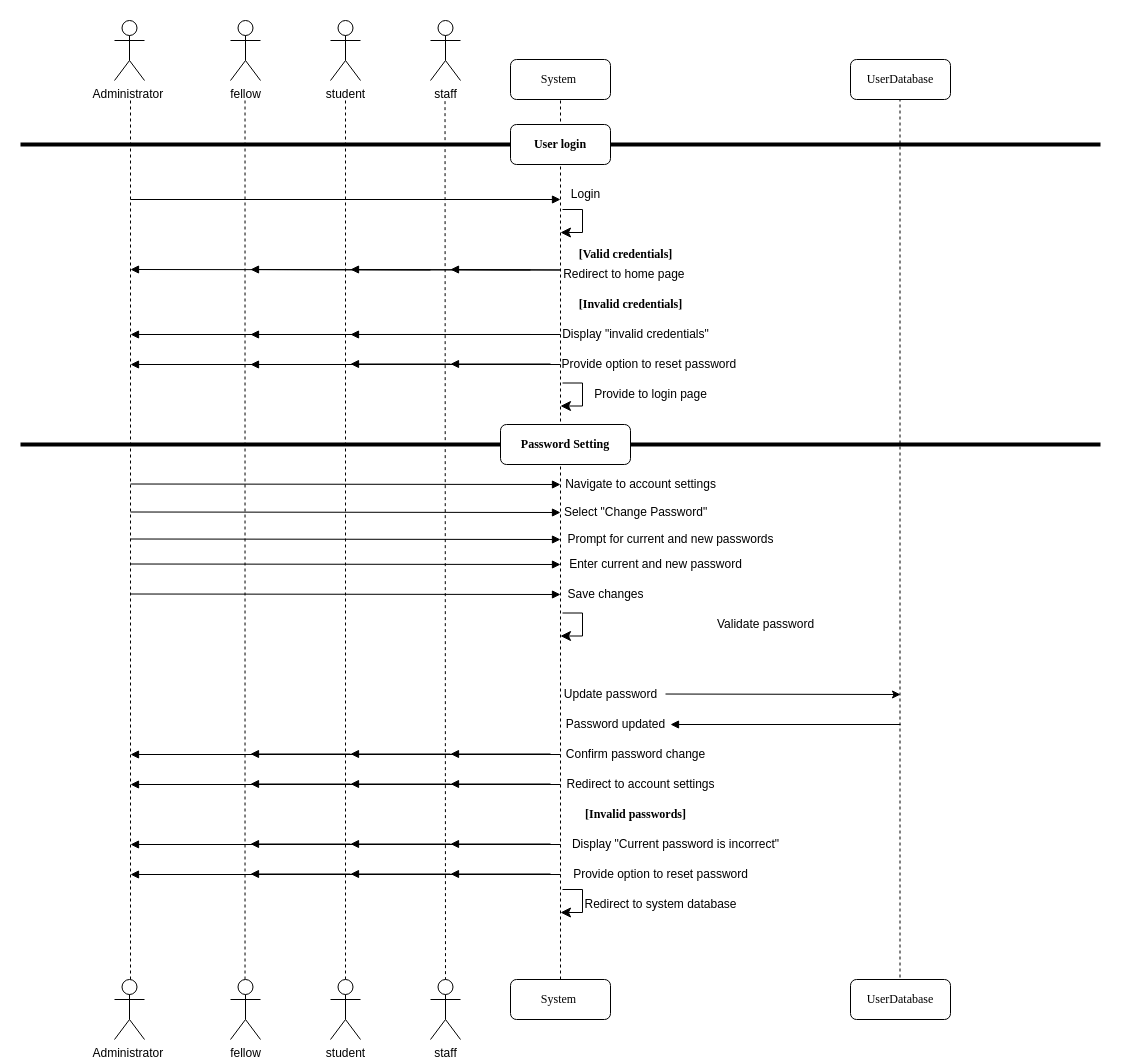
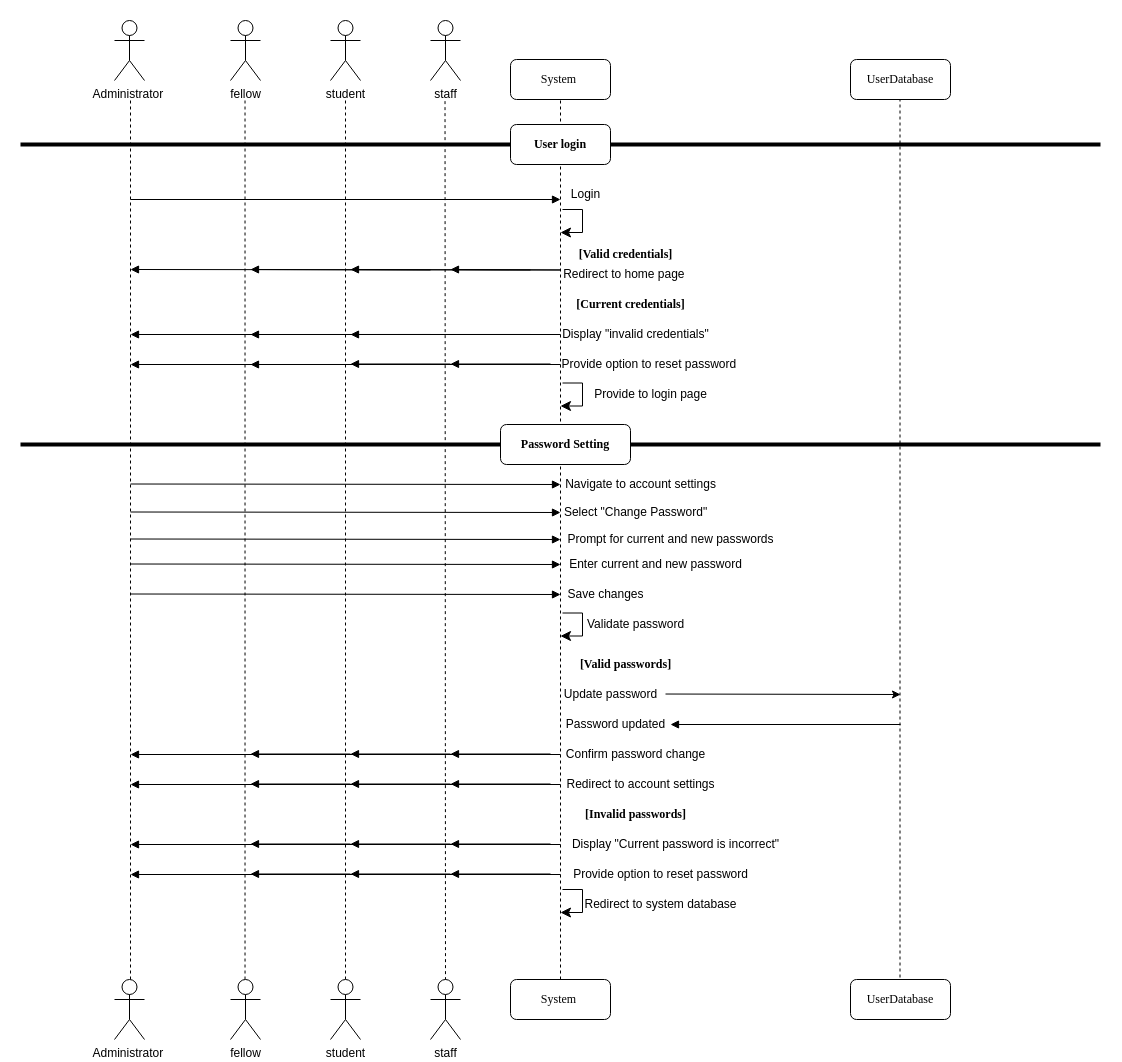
(631, 305) -> (631, 305)
(766, 625) -> (636, 625)
none -> (626, 665)
